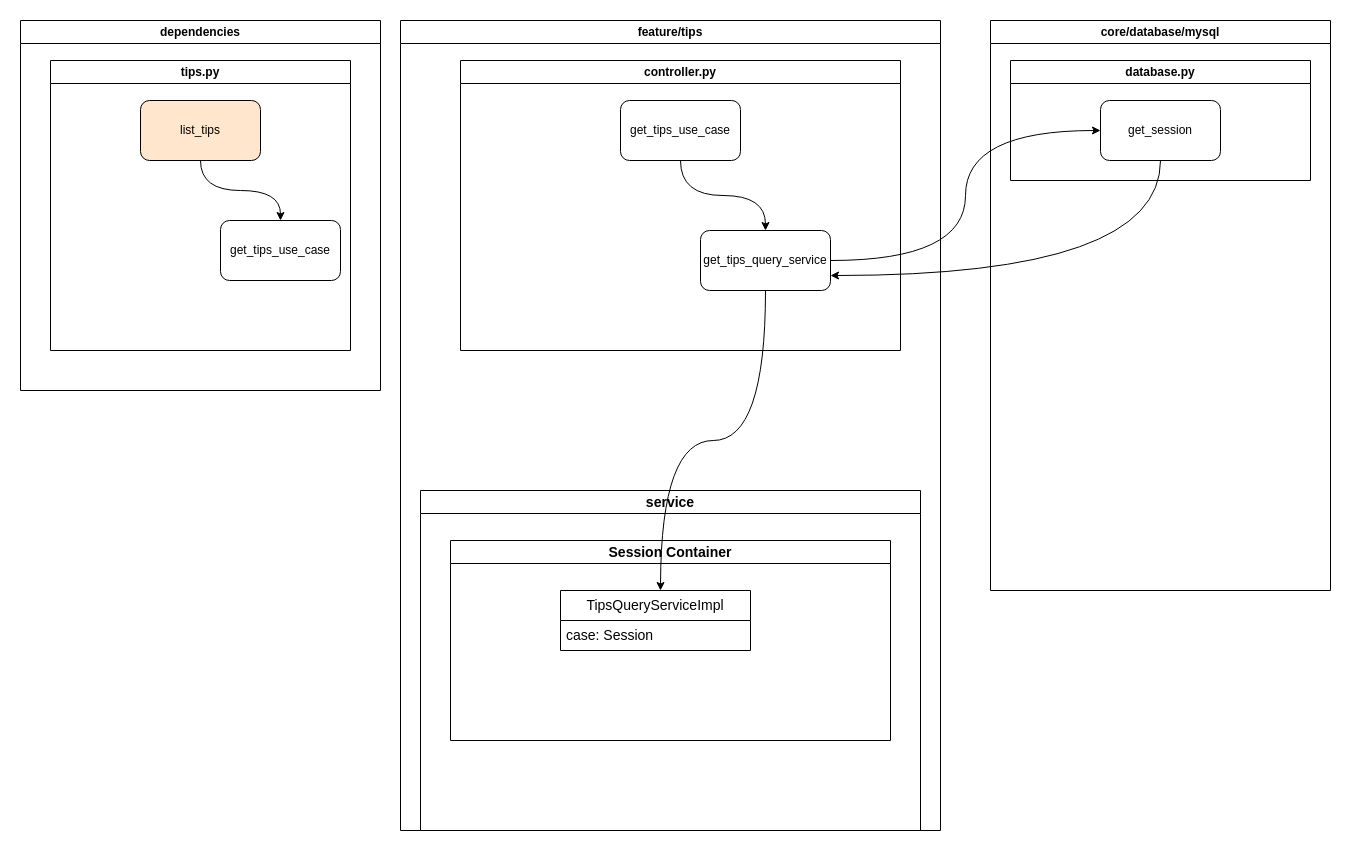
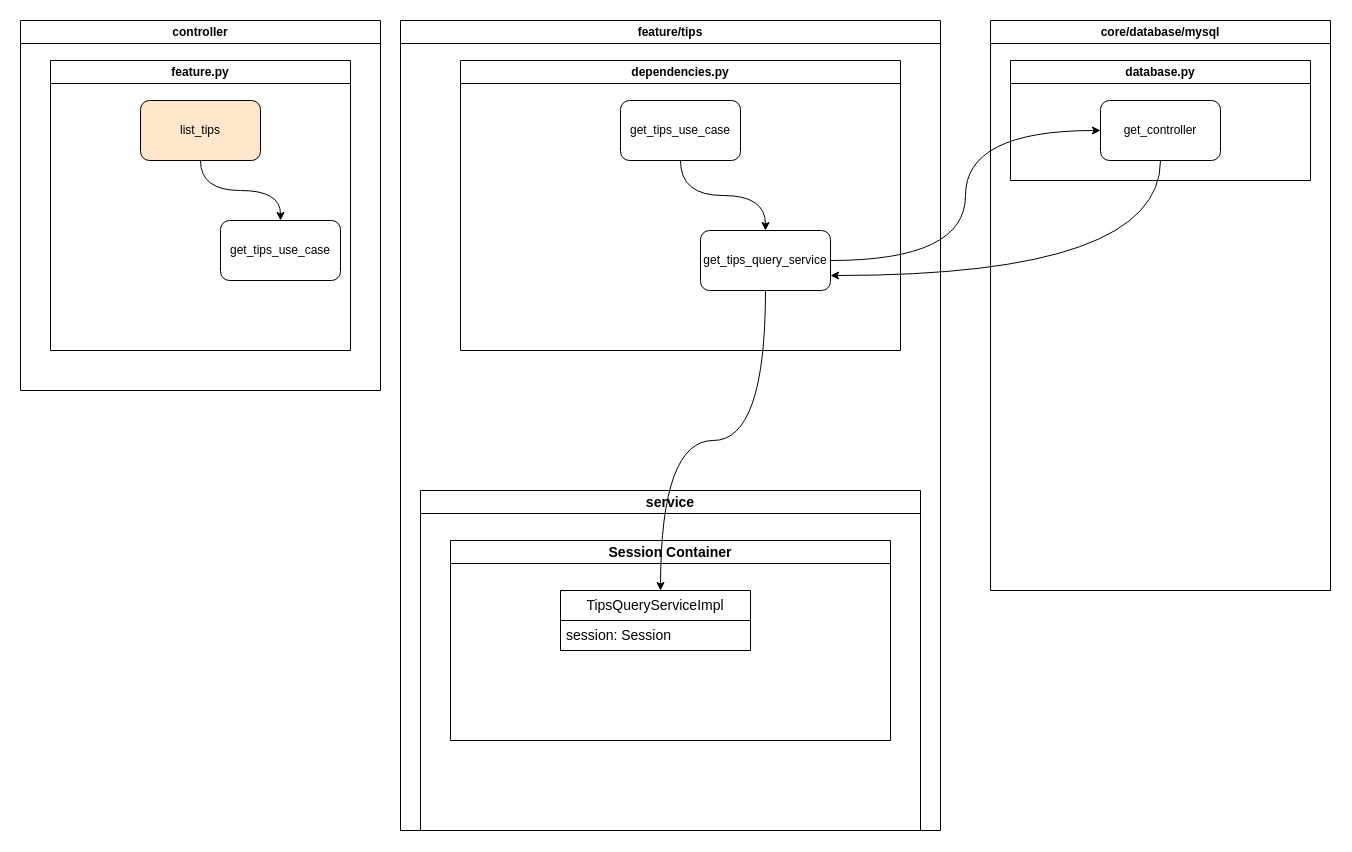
(201, 33) -> (201, 33)
(201, 73) -> (201, 73)
(681, 73) -> (681, 73)
(1161, 131) -> (1161, 131)
(612, 636) -> (622, 636)
